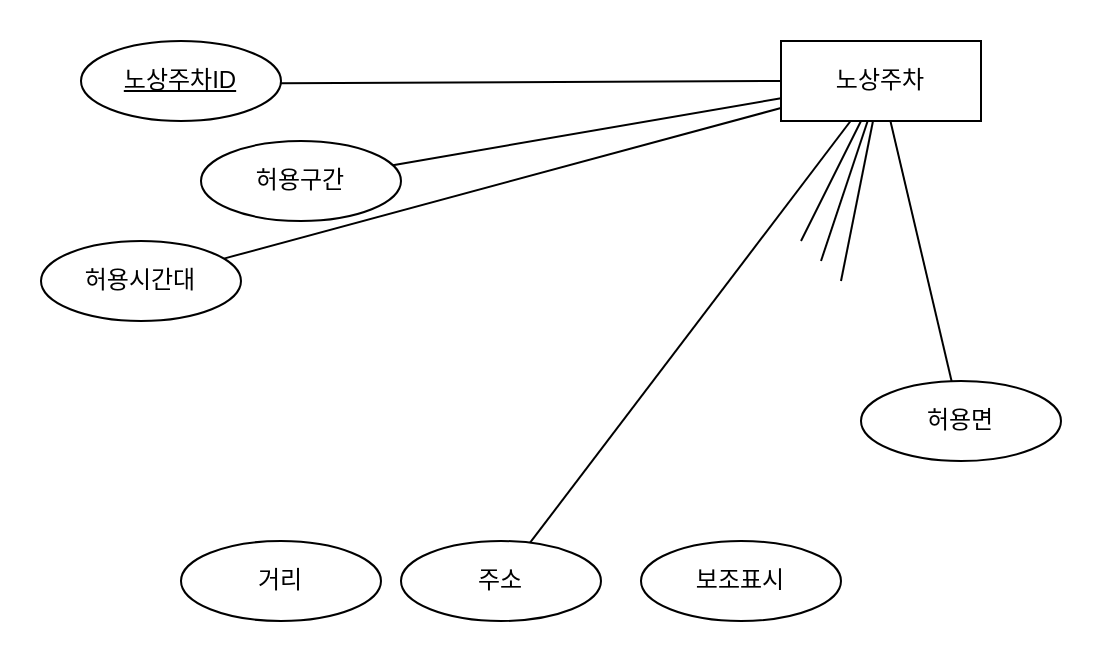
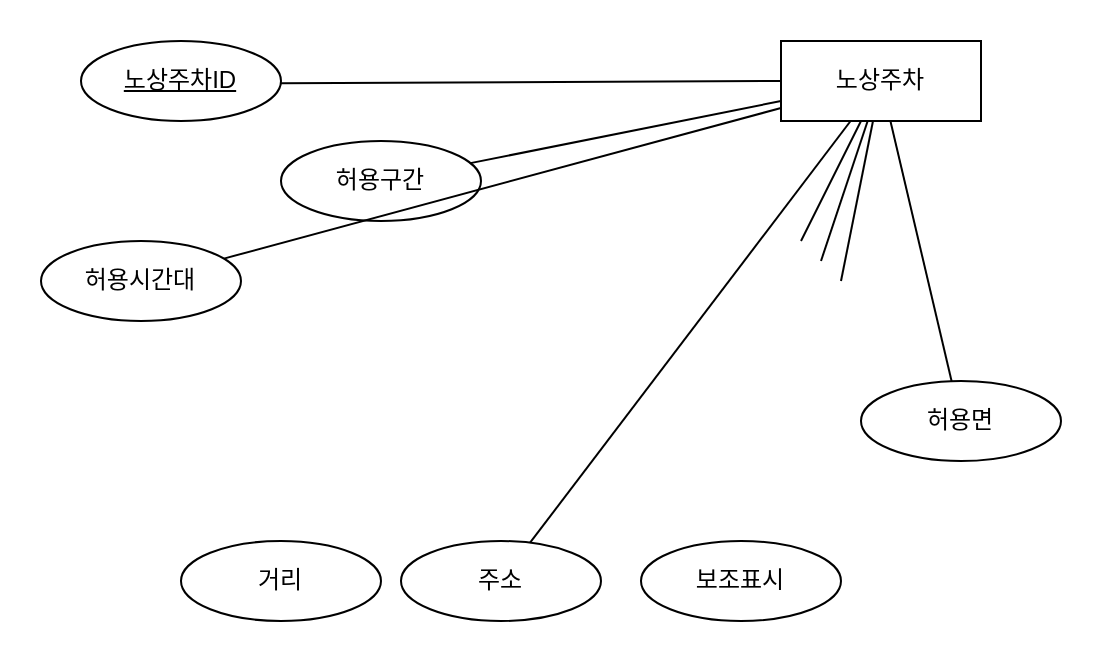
(301, 181) -> (381, 181)
